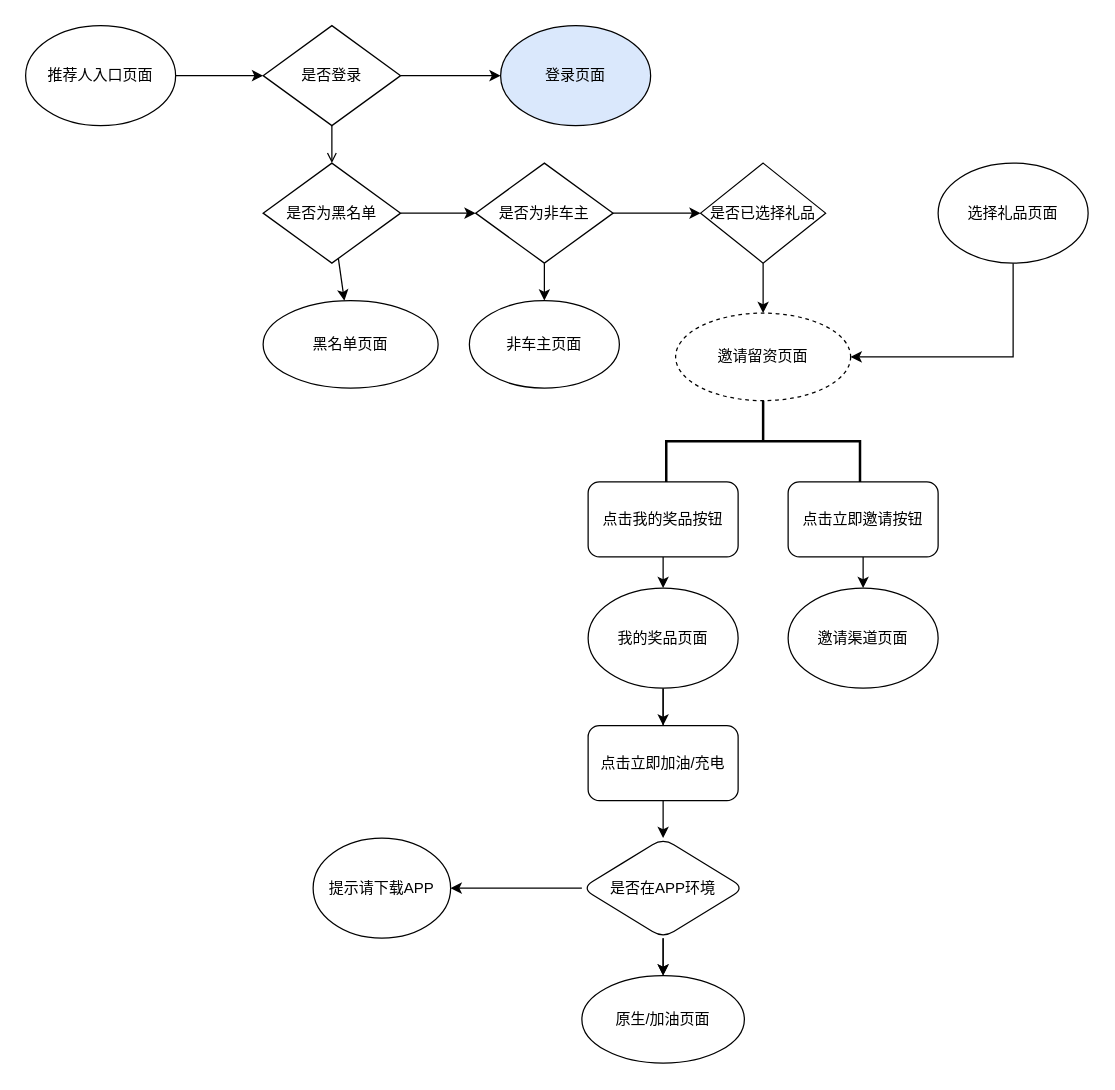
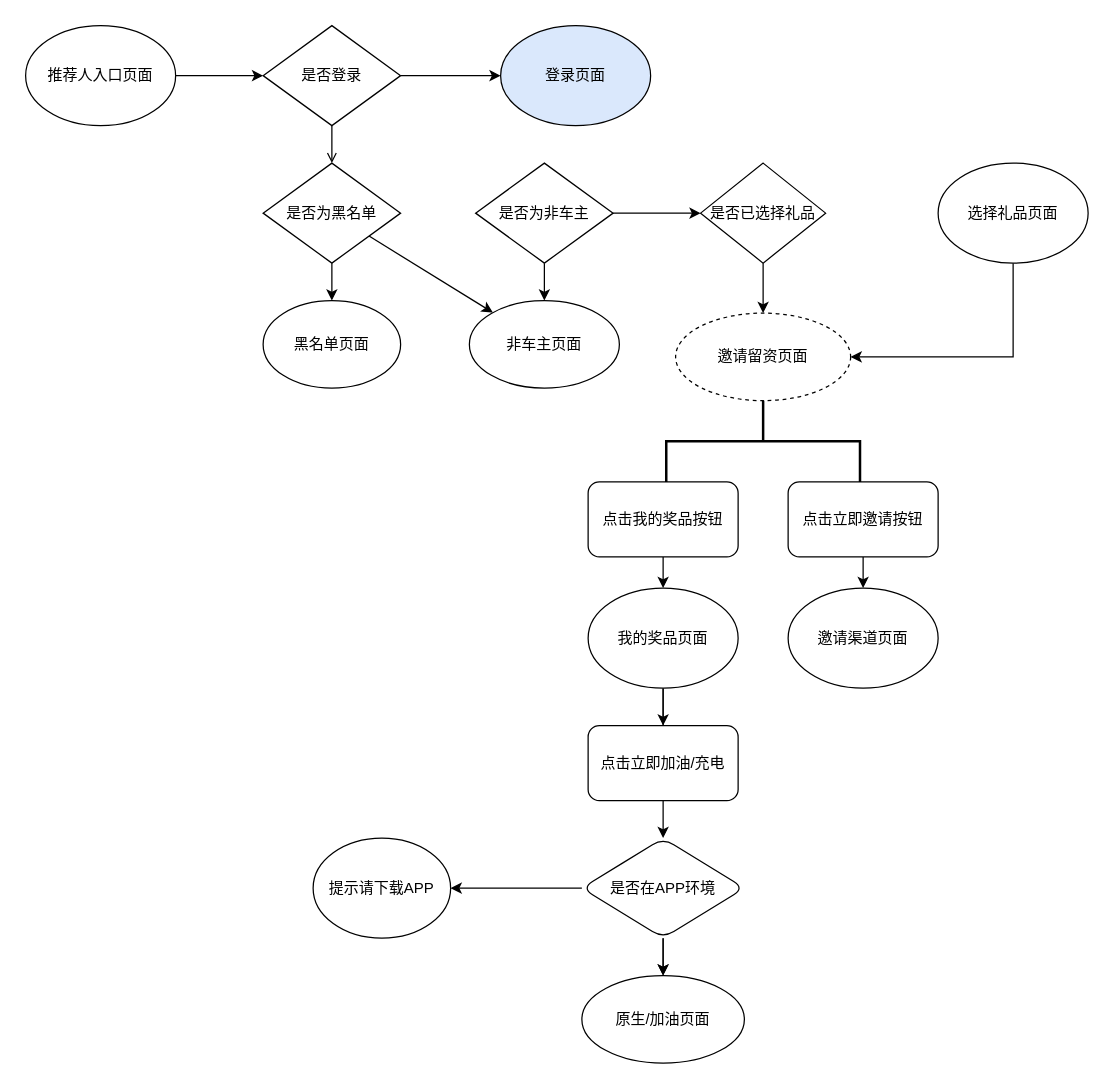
(434, 213) -> (427, 272)
(351, 344) -> (332, 344)
